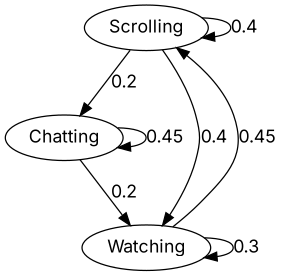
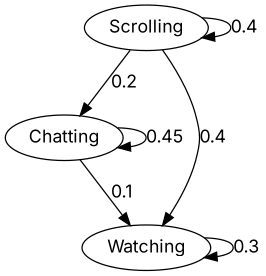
(238, 145) -> none
(124, 193) -> (122, 193)
